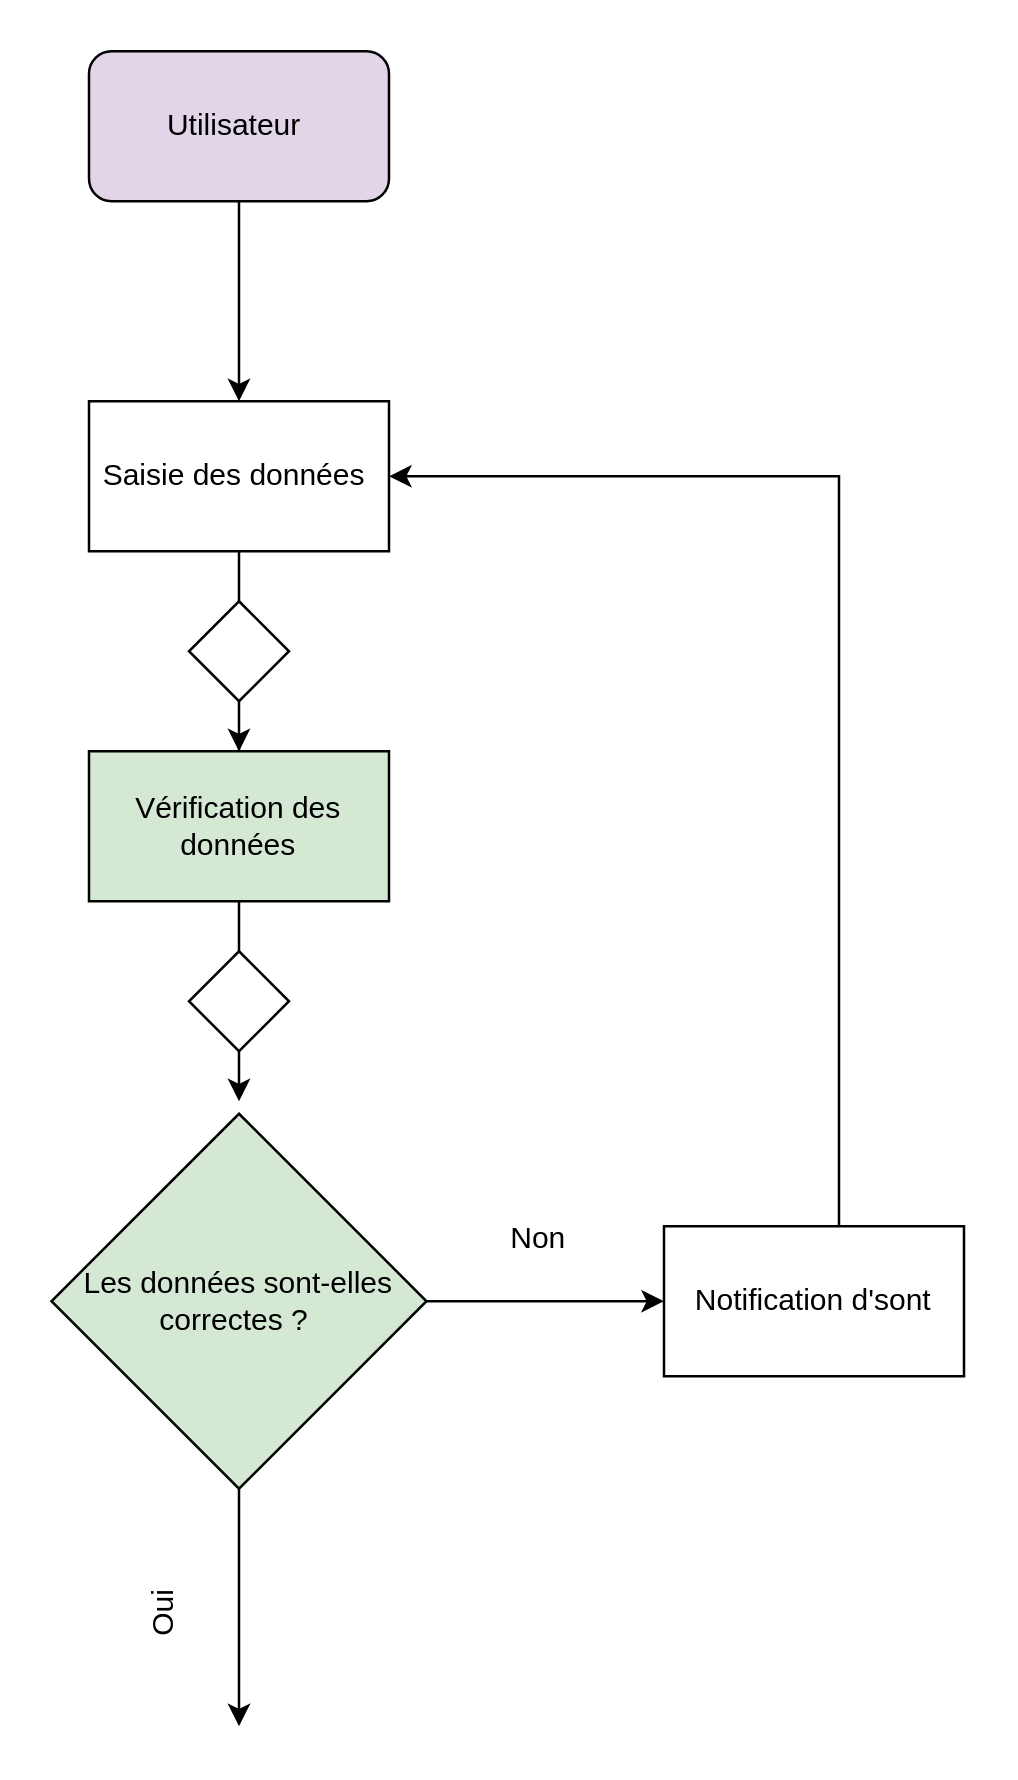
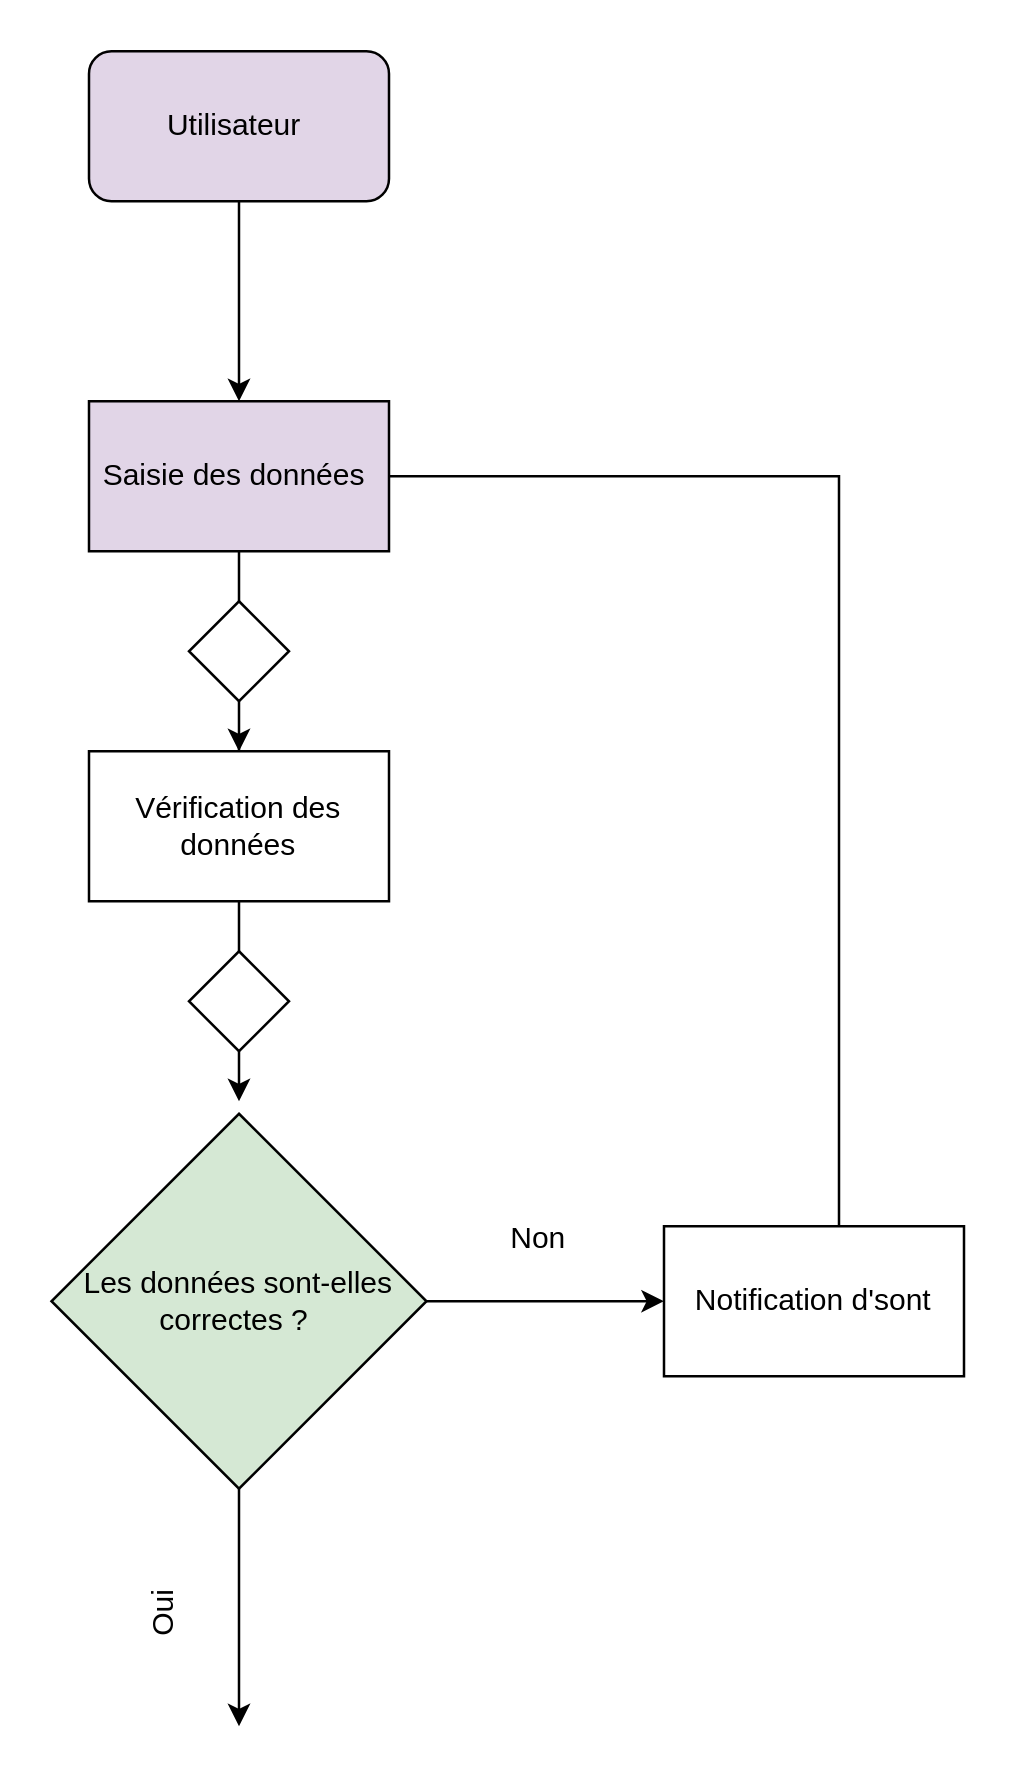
(239, 476) -> (239, 476)
(407, 476) -> (400, 476)
(239, 826) -> (239, 826)
